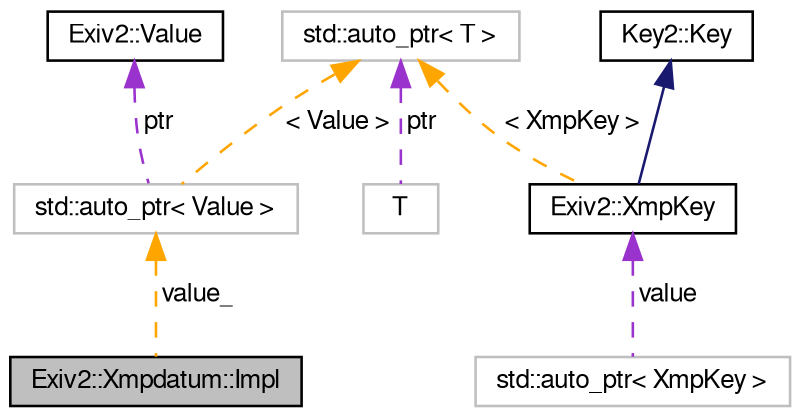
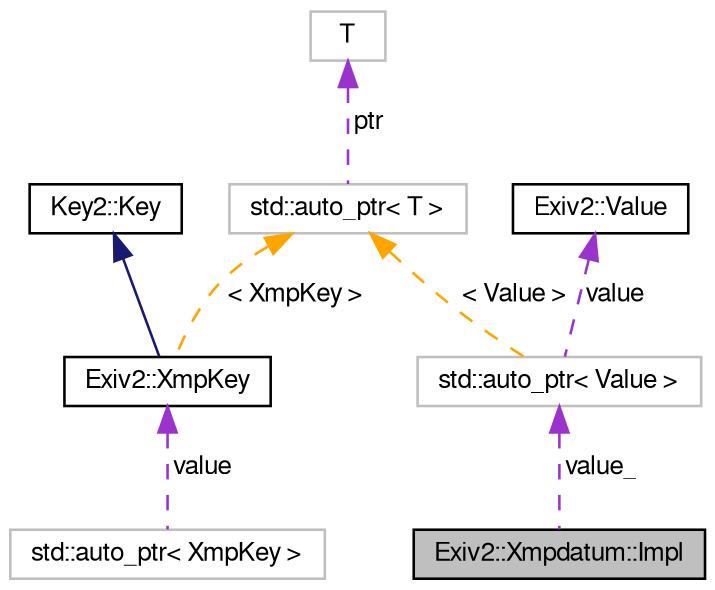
(156, 122) -> (612, 295)
(401, 136) -> (348, 136)
(156, 308) -> (559, 481)
